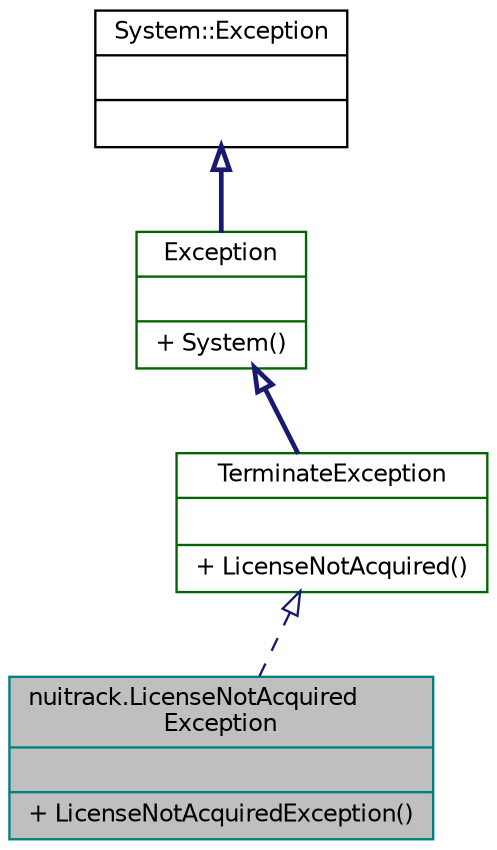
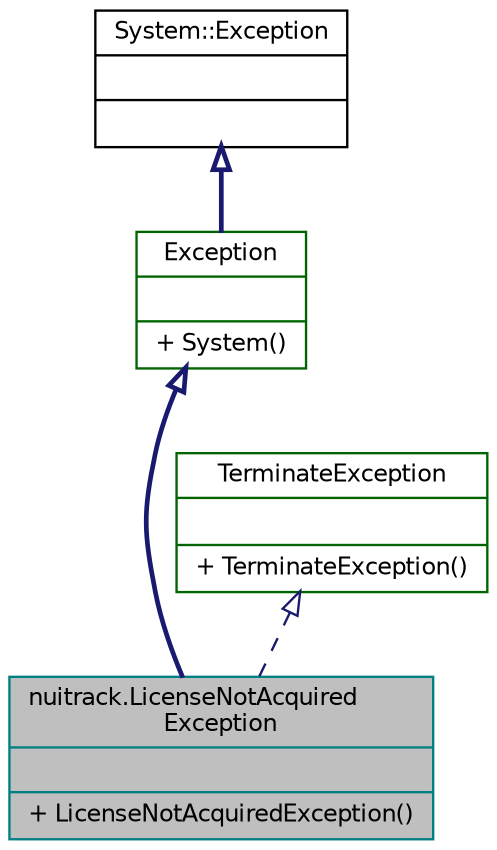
(282, 421) -> (147, 534)
(332, 567) -> (332, 567)
